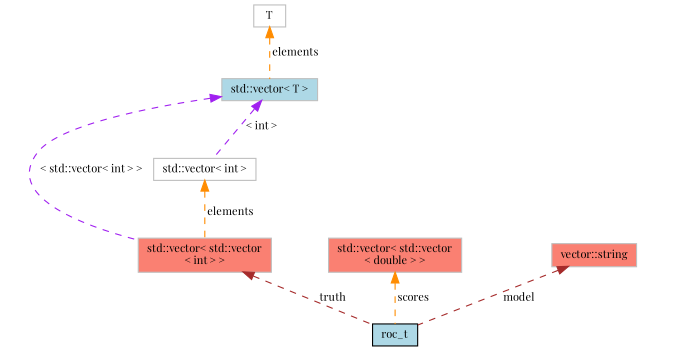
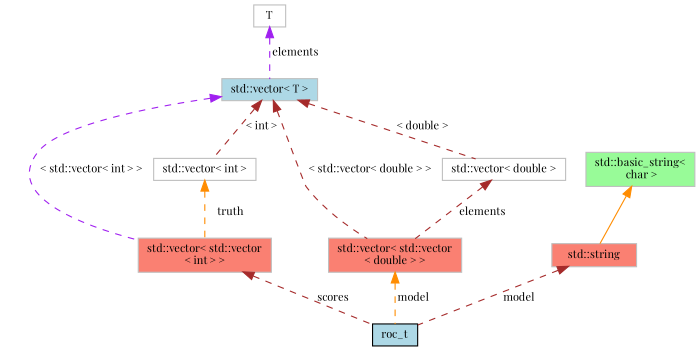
(270, 58) -> (270, 58)
(234, 134) -> (234, 134)
none -> (504, 169)
none -> (640, 169)
none -> (306, 186)
(230, 212) -> (230, 212)
(594, 255) -> (594, 255)
(332, 298) -> (332, 298)
(412, 298) -> (412, 298)
